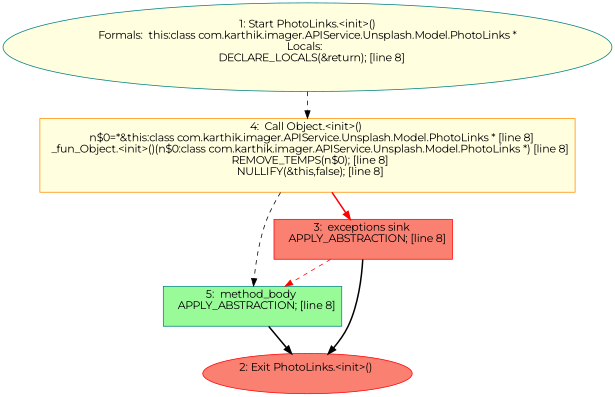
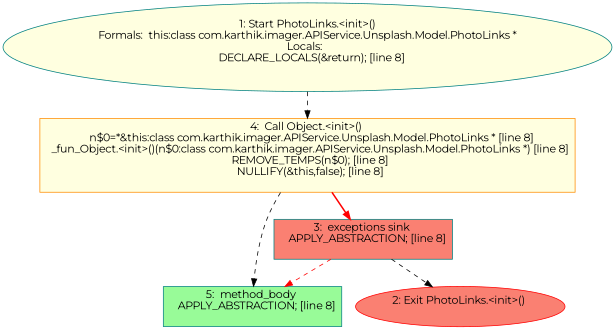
(363, 239) -> (363, 239)
(355, 306) -> (409, 271)
(278, 337) -> none
